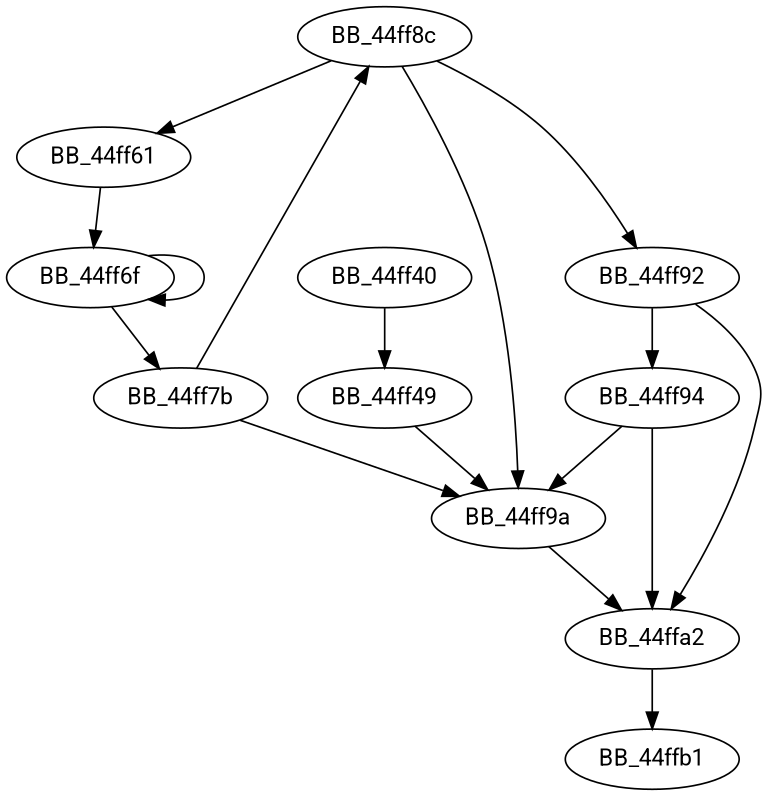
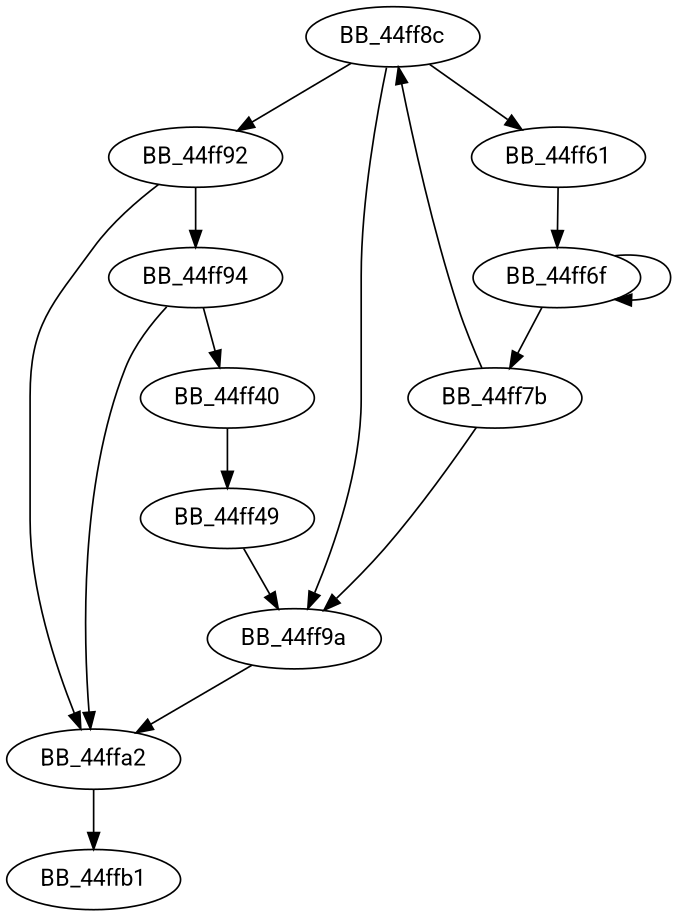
(592, 452) -> (209, 329)
